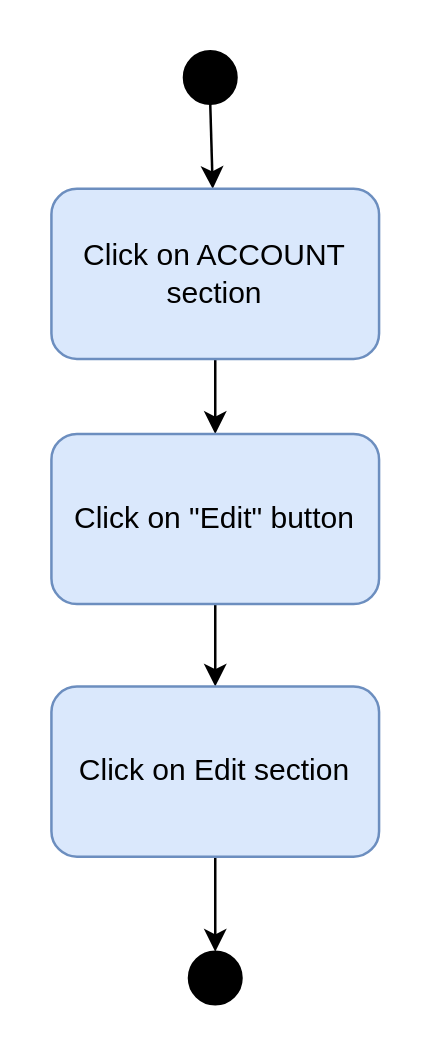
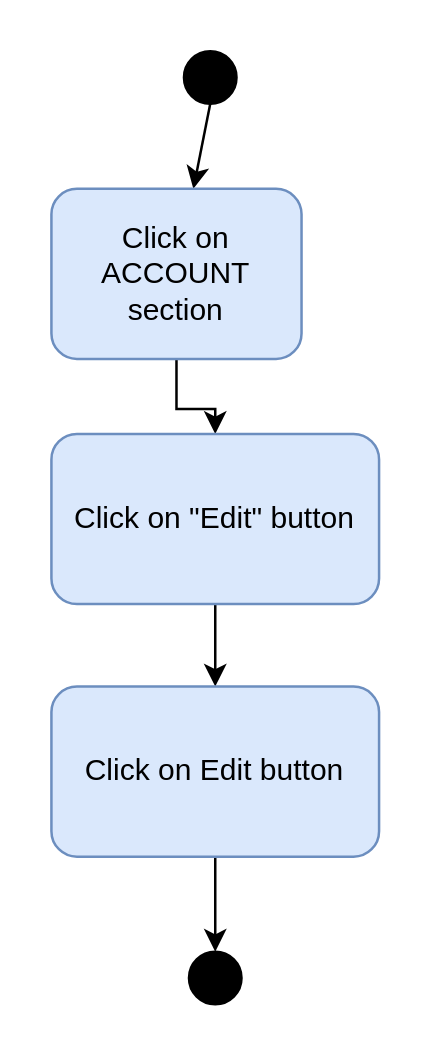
(215, 274) -> (176, 274)
(215, 771) -> (215, 771)
